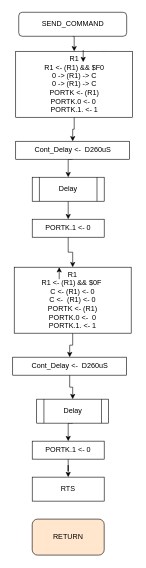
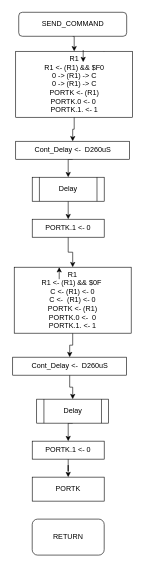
(68, 489) -> (68, 489)
(68, 537) -> (68, 537)
